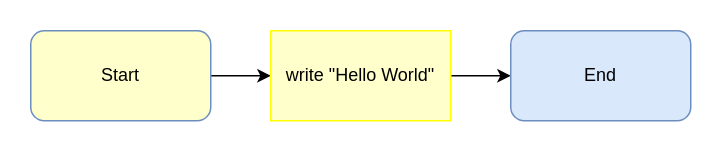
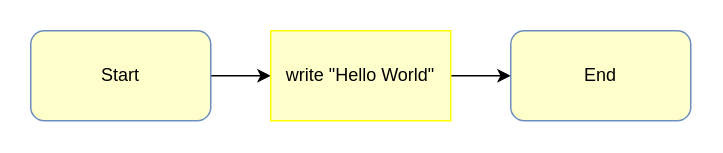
(601, 76) -> (601, 76)
